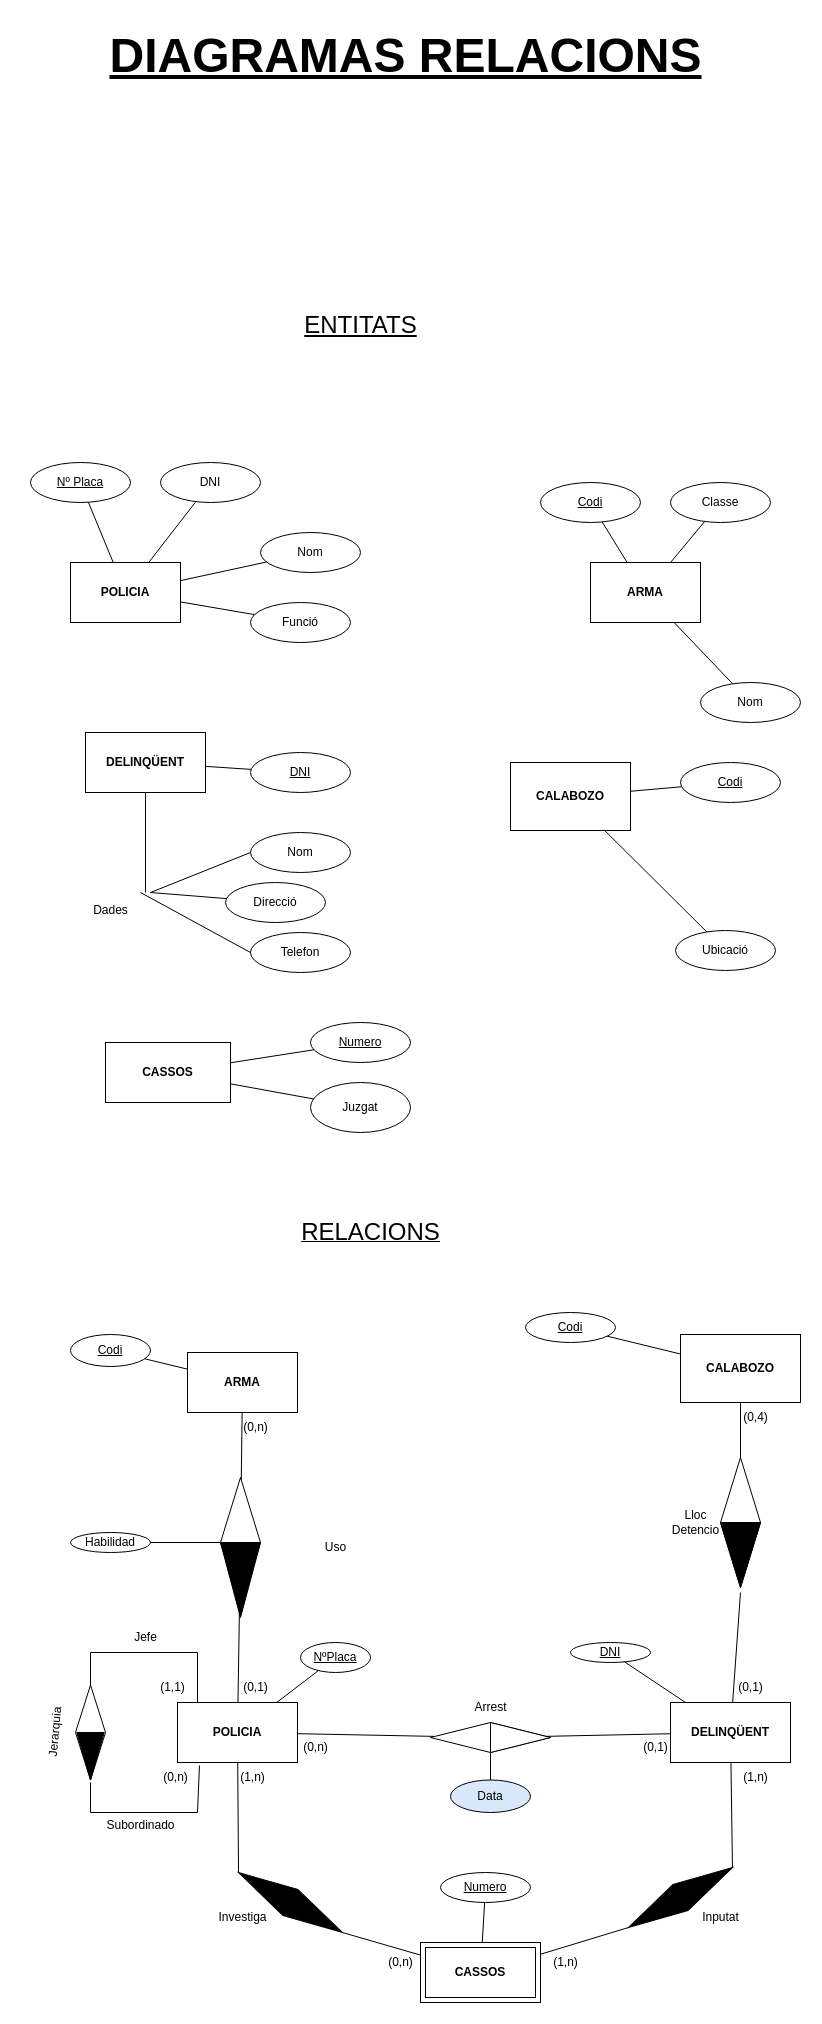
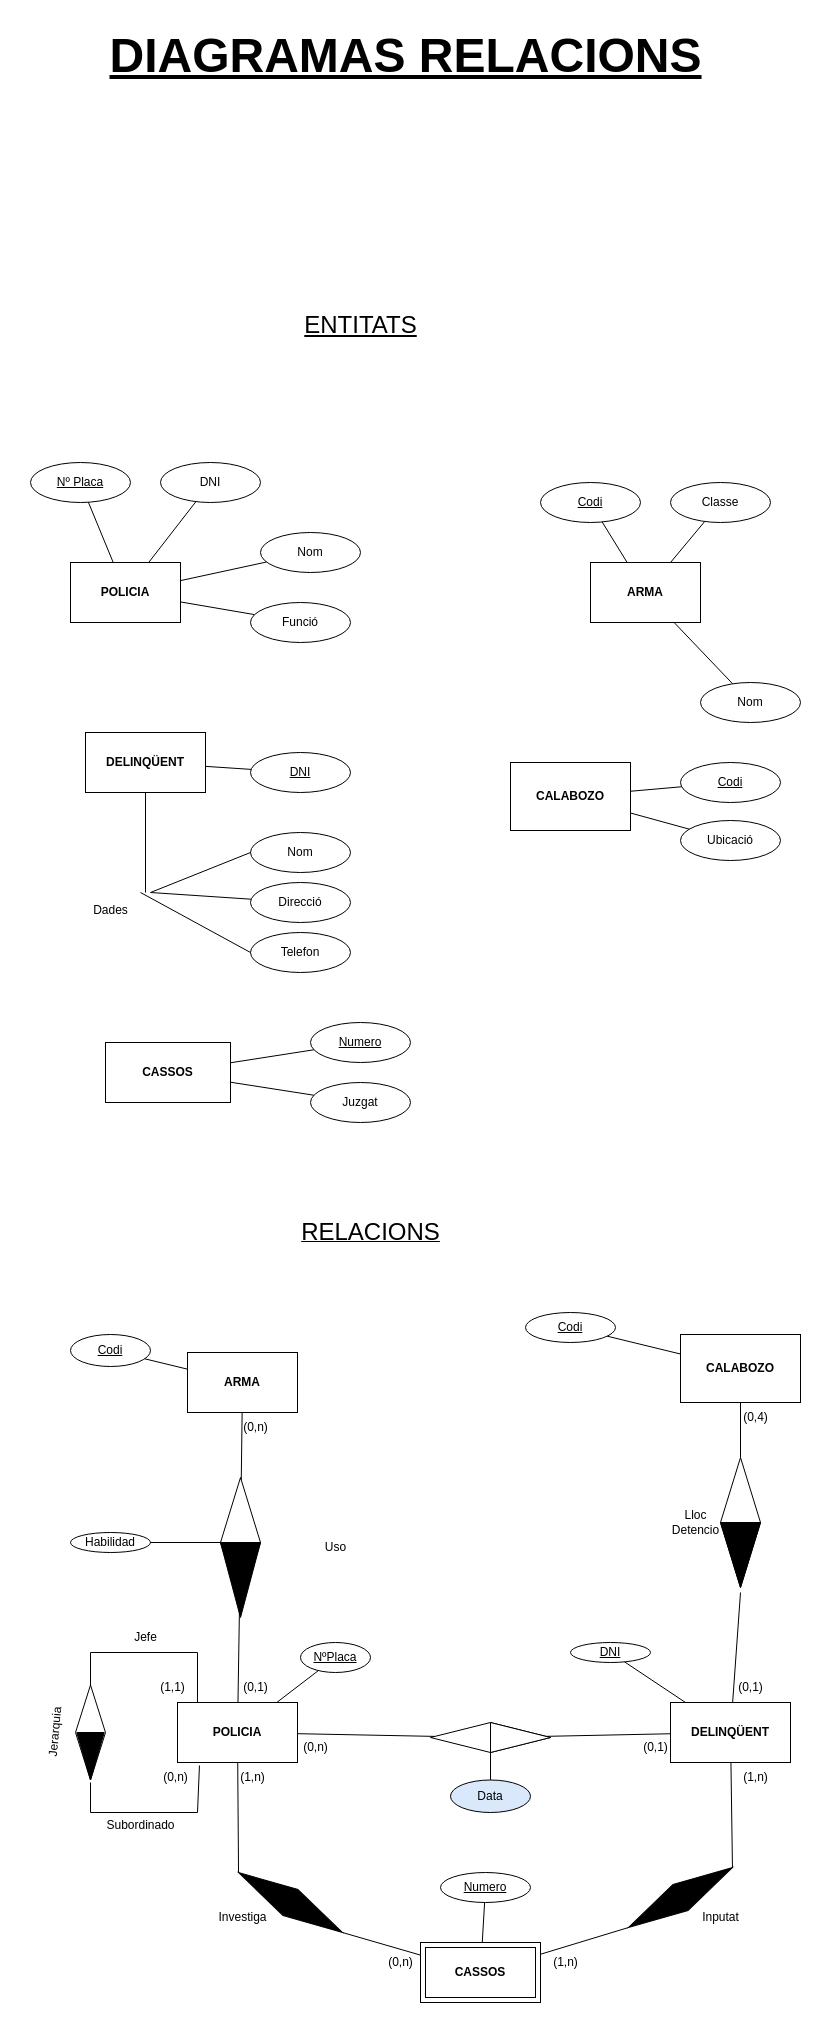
(276, 903) -> (301, 903)
(726, 951) -> (731, 841)
(361, 1108) -> (361, 1103)
(491, 1708) -> none
